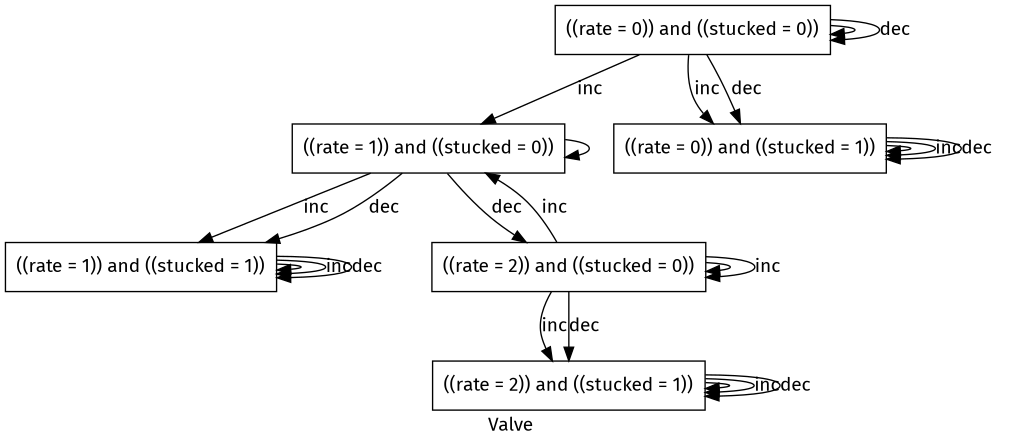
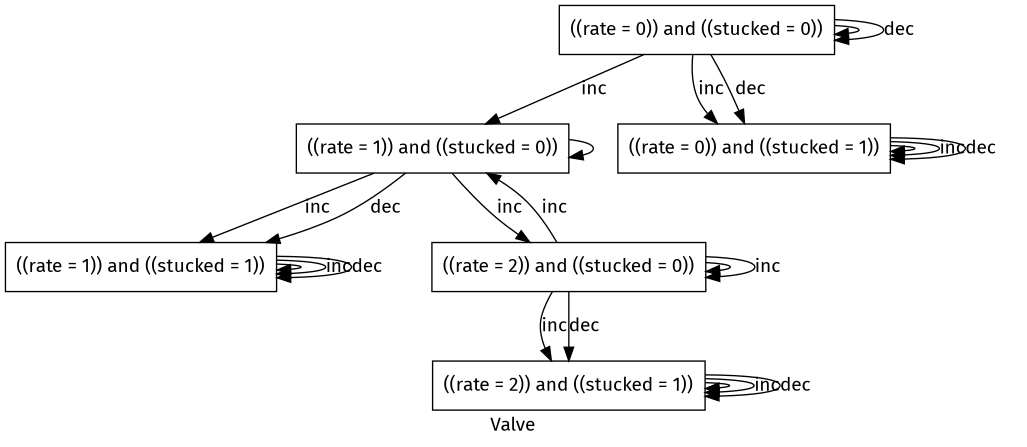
(507, 208) -> (510, 208)
